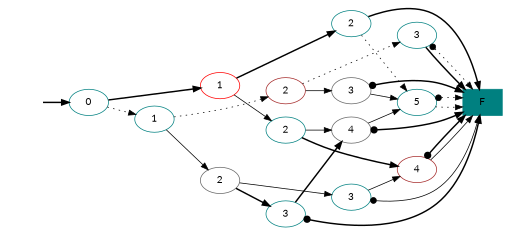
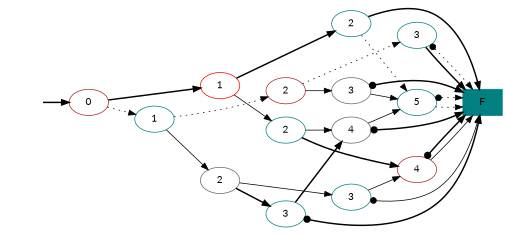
(89, 102) -> (89, 102)
